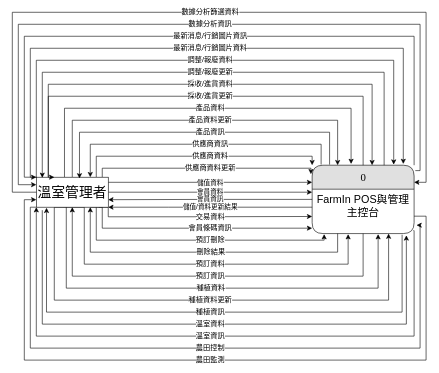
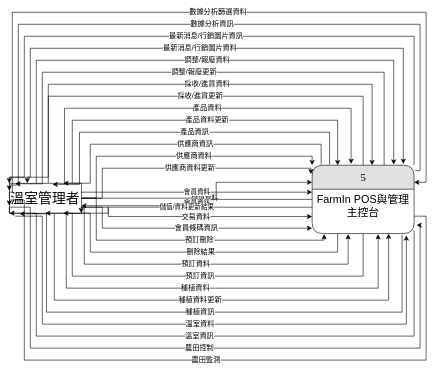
(364, 177) -> (364, 177)
(72, 192) -> (45, 198)
